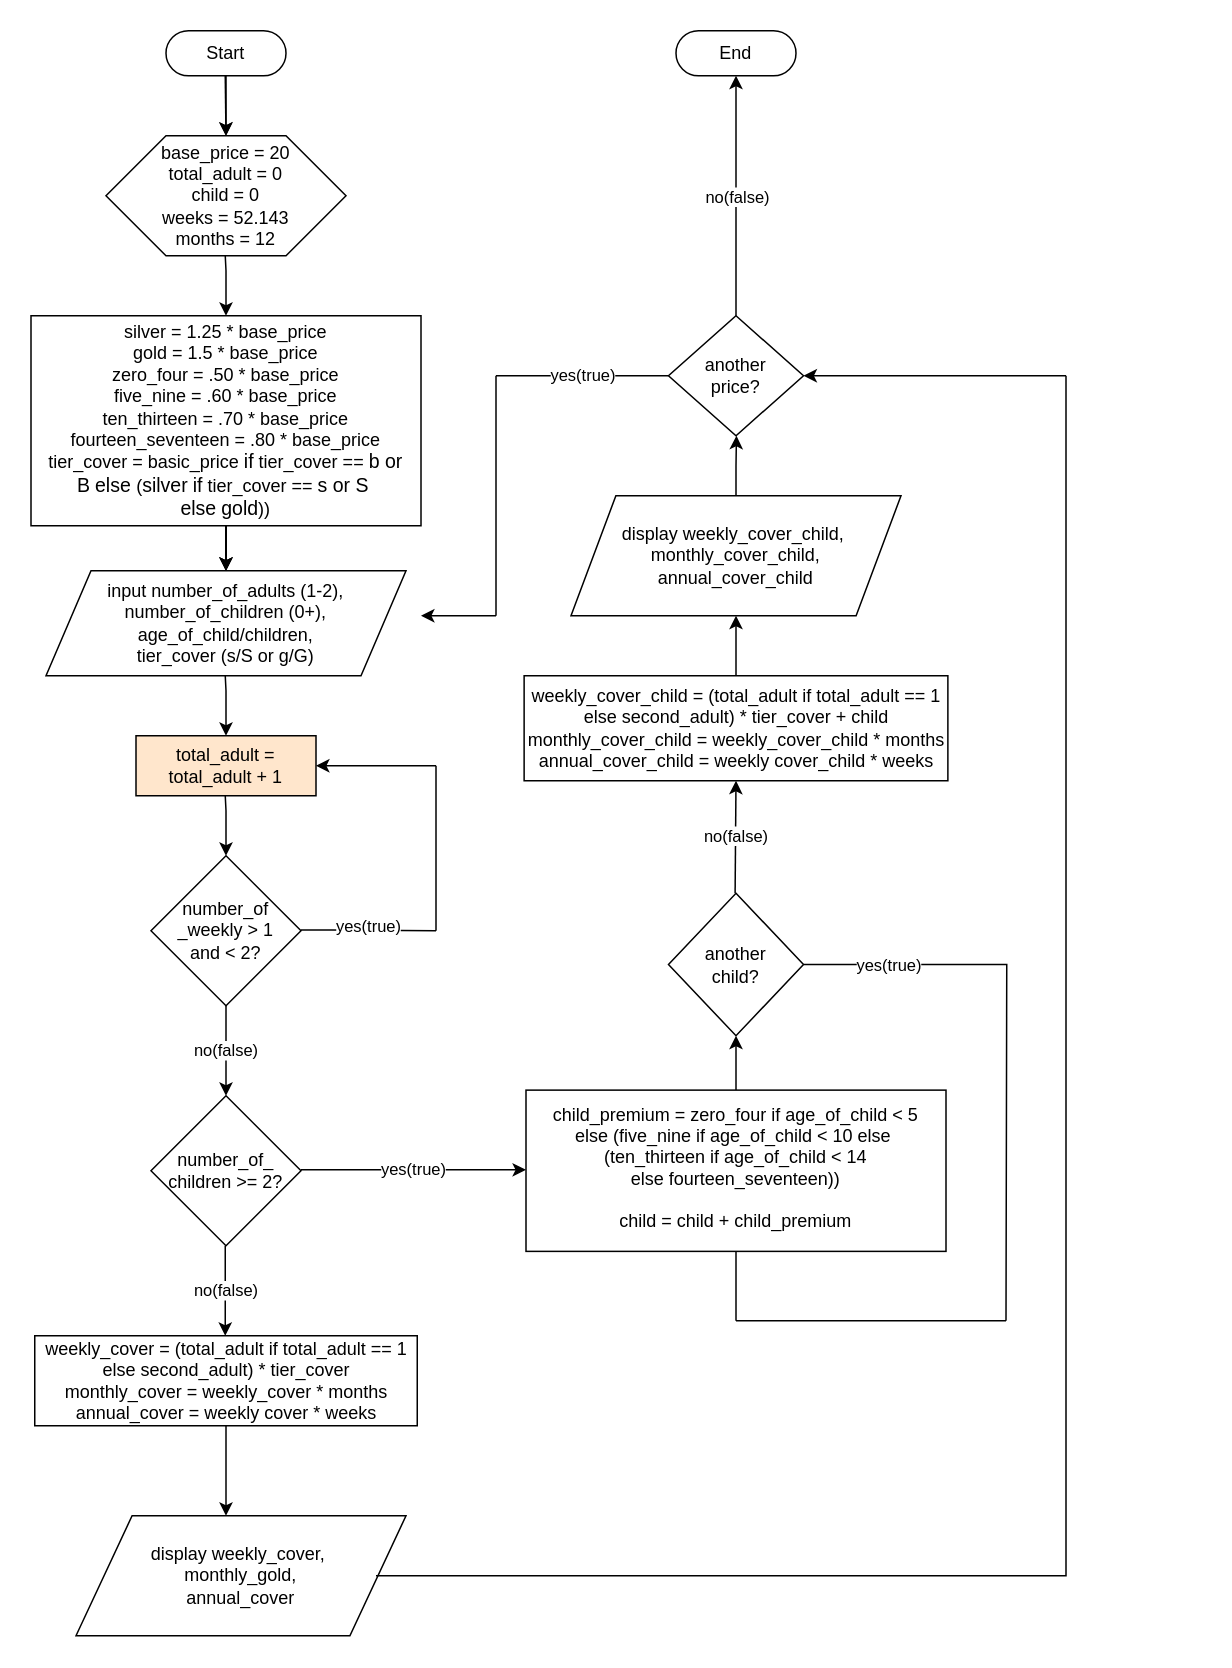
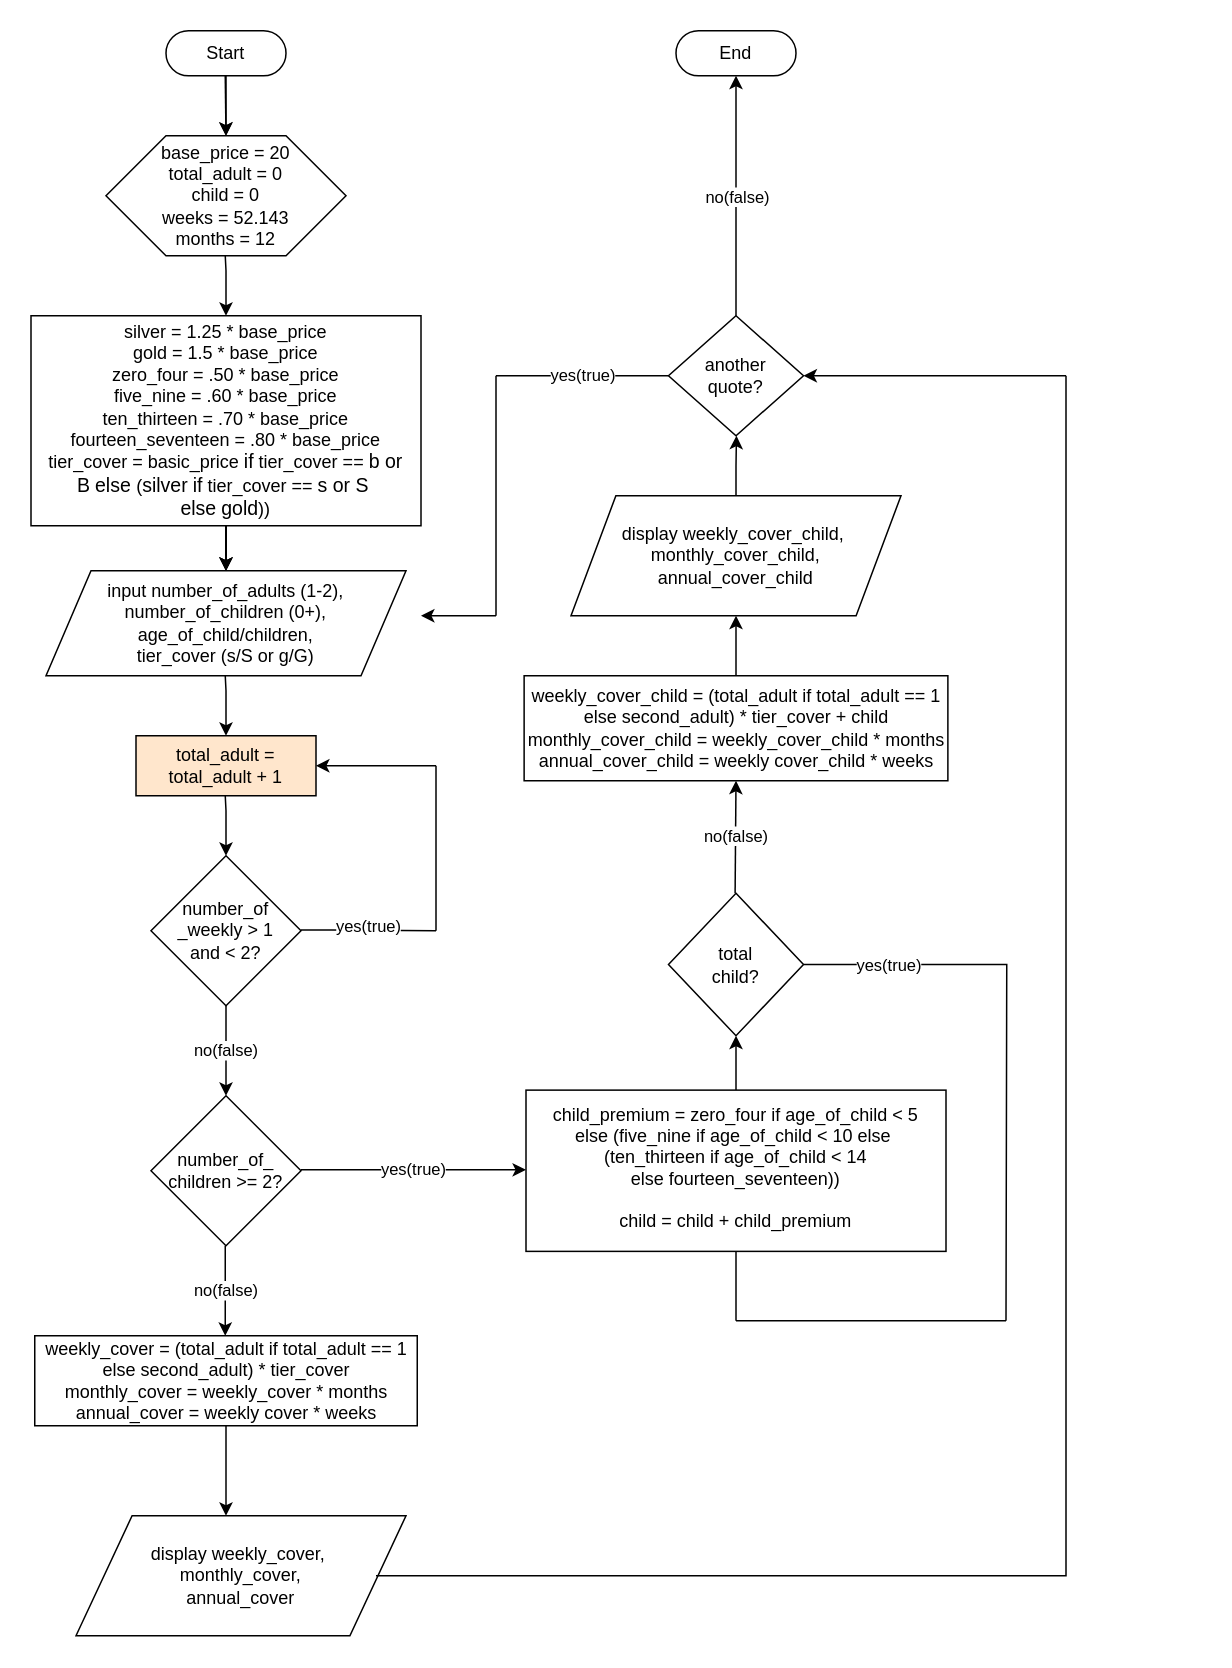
(736, 376) -> (736, 376)
(736, 965) -> (736, 965)
(241, 1576) -> (241, 1576)
